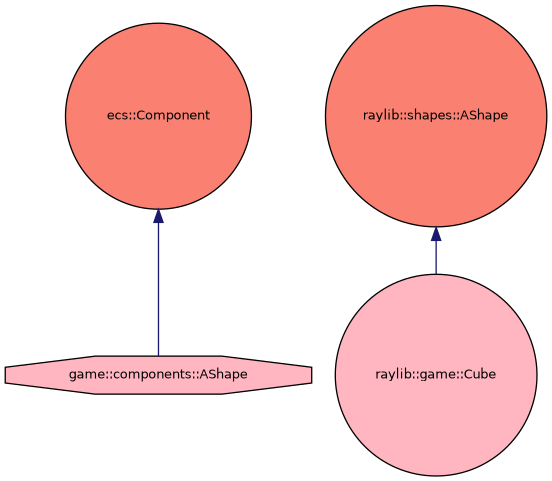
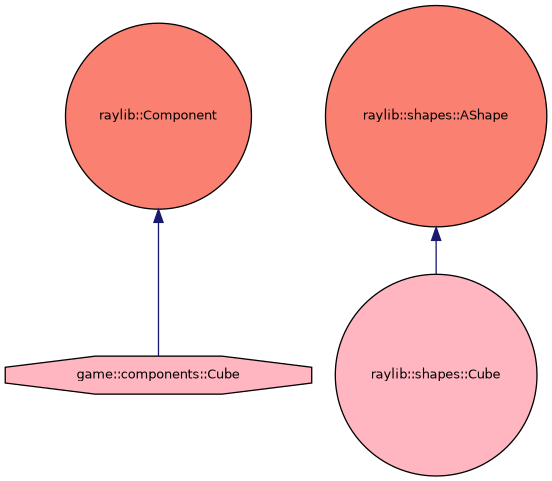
(158, 116) -> (158, 116)
(158, 375) -> (158, 375)
(436, 375) -> (436, 375)
